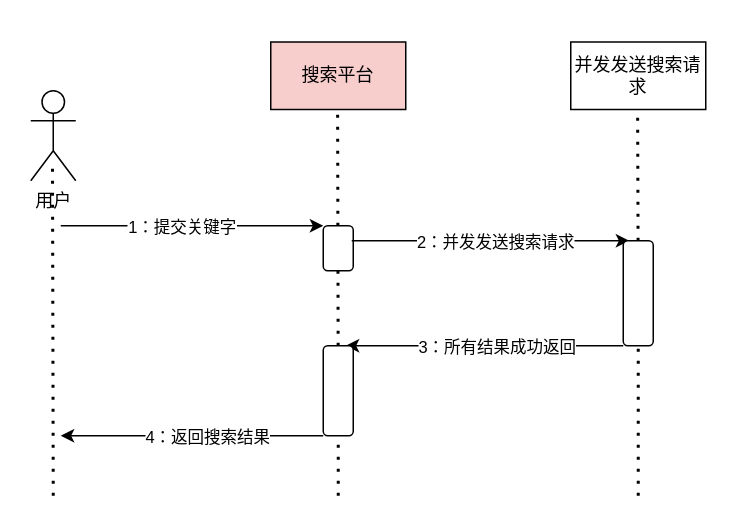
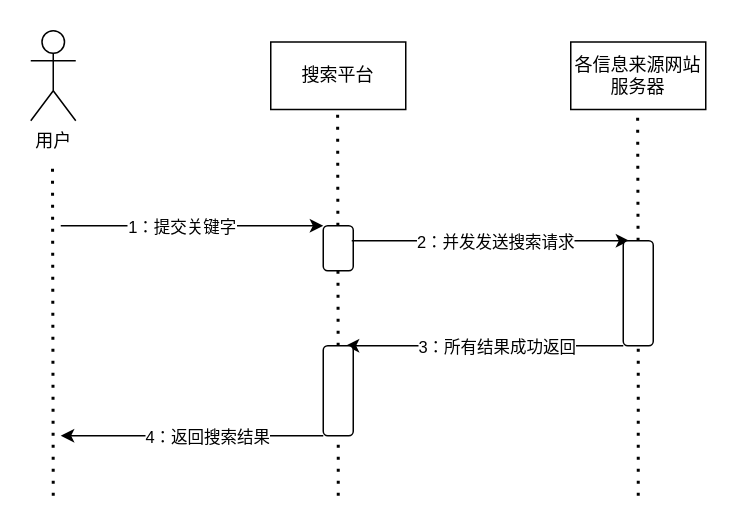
(338, 76) -> (338, 76)
(638, 76) -> (638, 76)
(53, 136) -> (53, 76)
